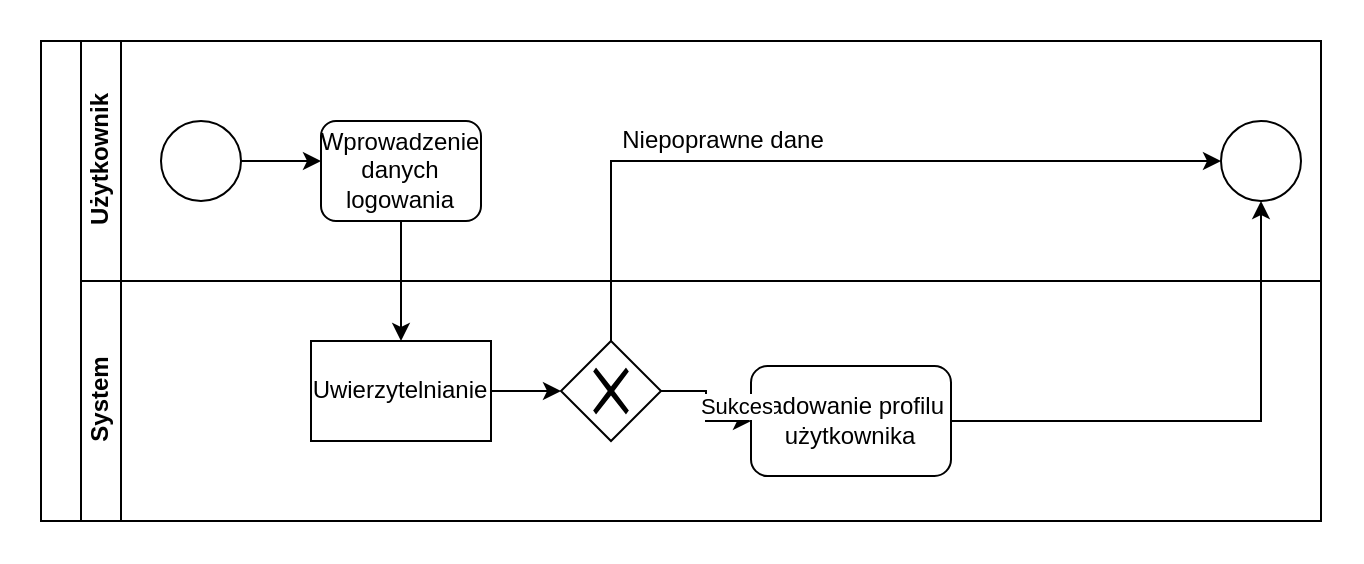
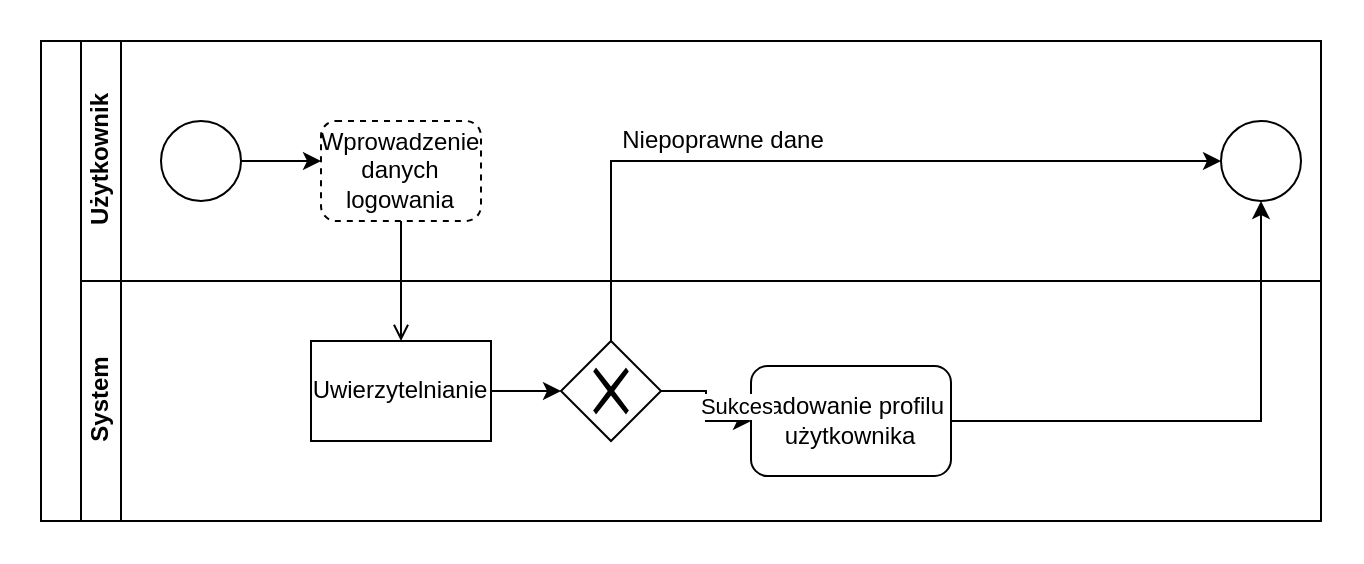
(401, 171) -> (401, 171)
(401, 326) -> (401, 328)
